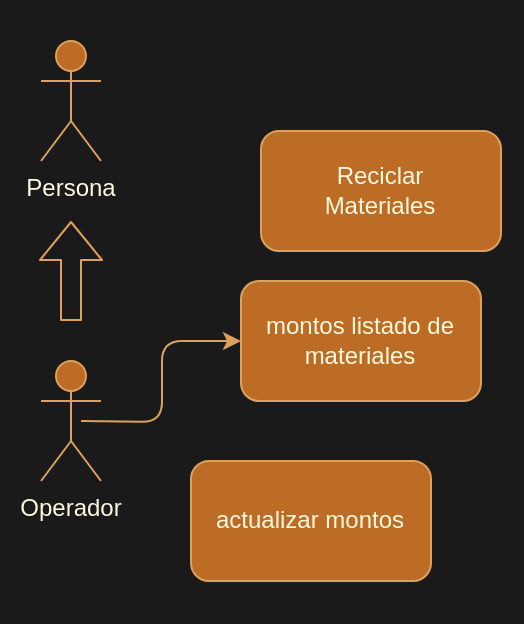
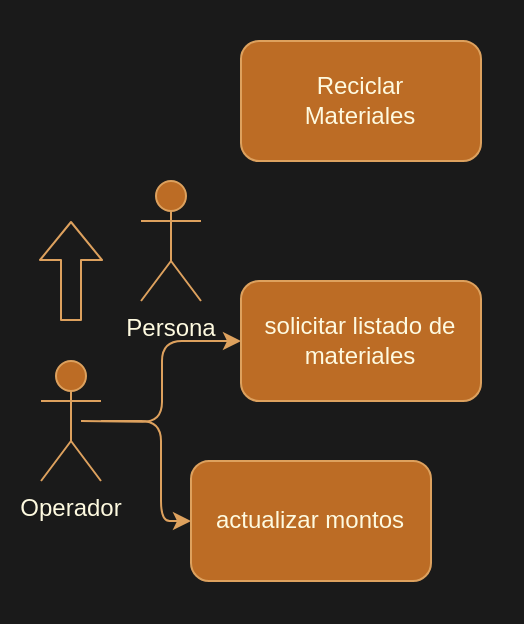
(71, 101) -> (171, 241)
(381, 191) -> (361, 101)
(361, 341) -> (361, 341)
none -> (161, 476)
